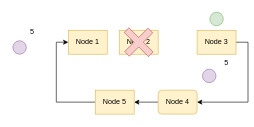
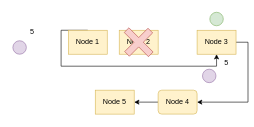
none -> (61, 38)
(58, 42) -> none
